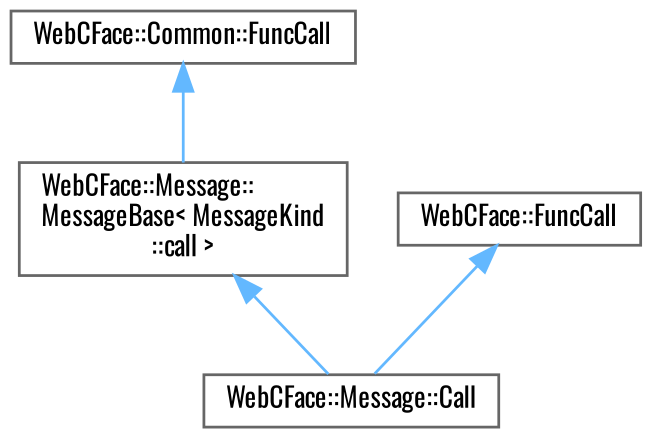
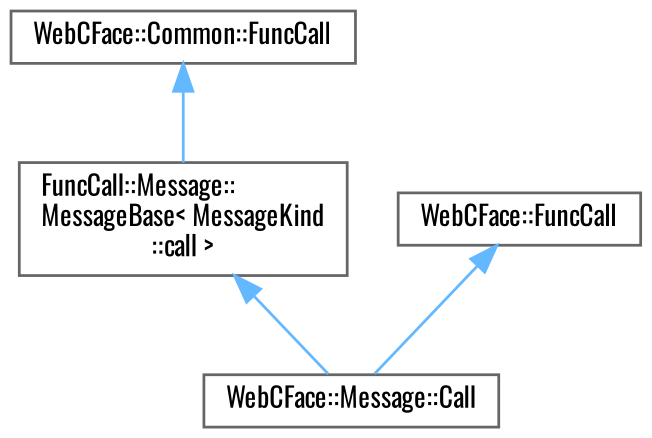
(183, 219) -> (183, 219)
